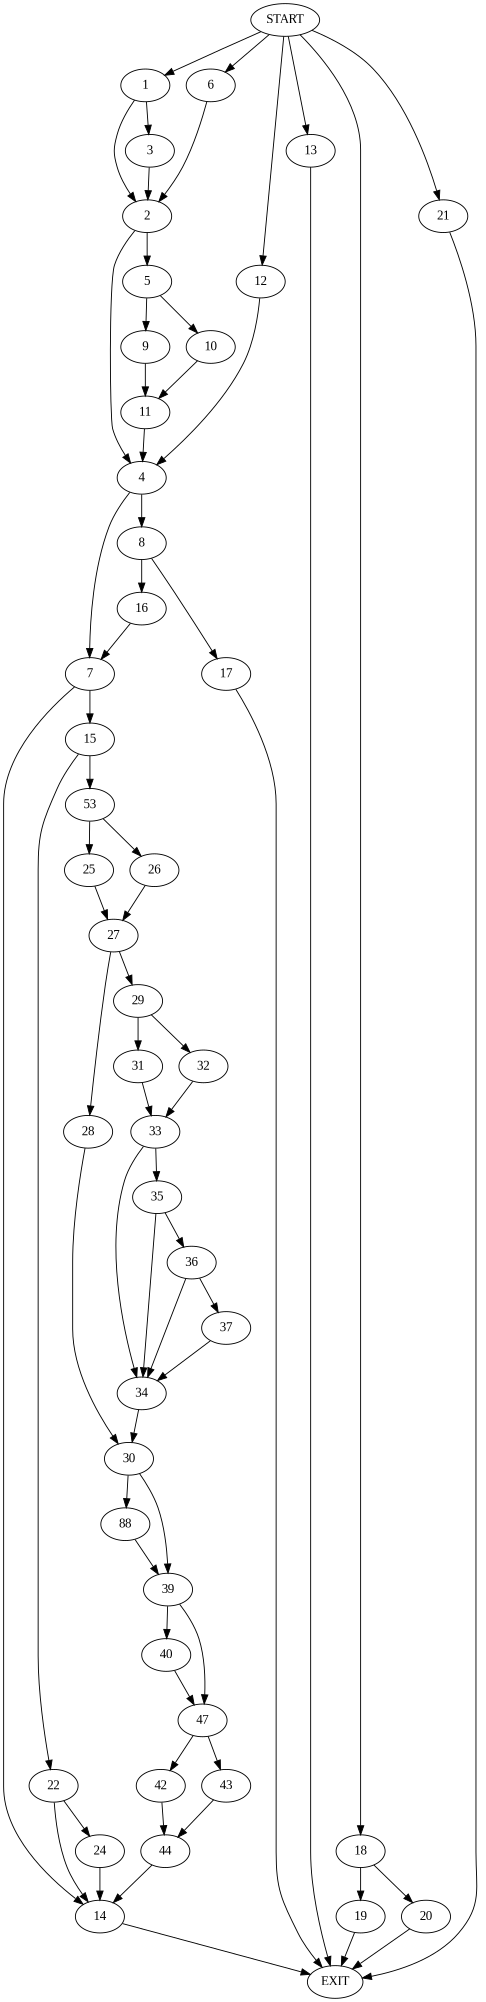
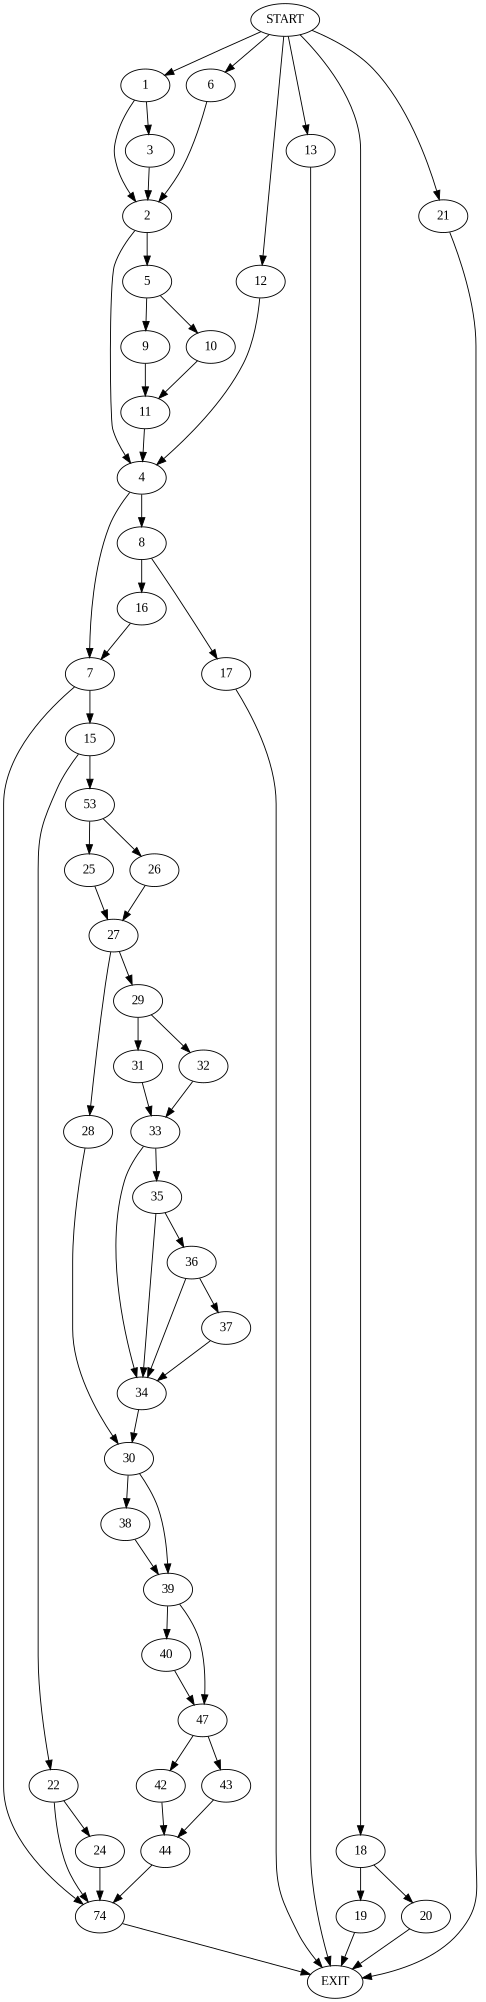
(125, 1524) -> (125, 1524)
(100, 1917) -> (100, 1917)
